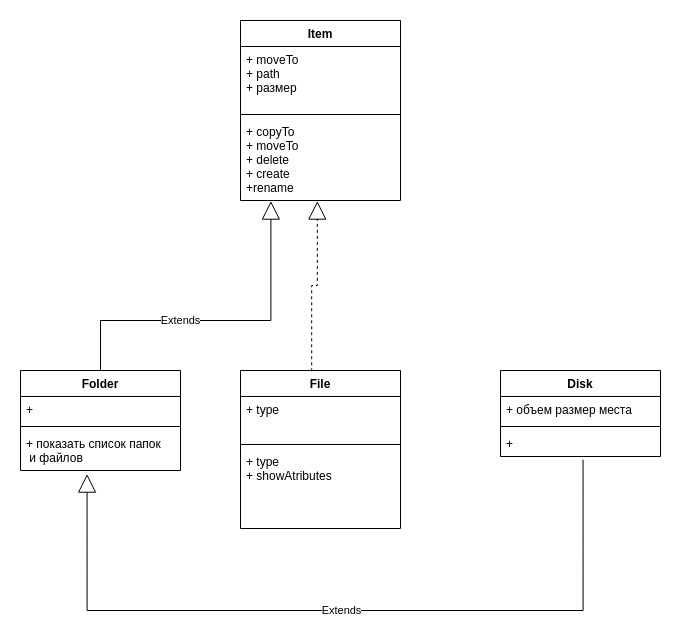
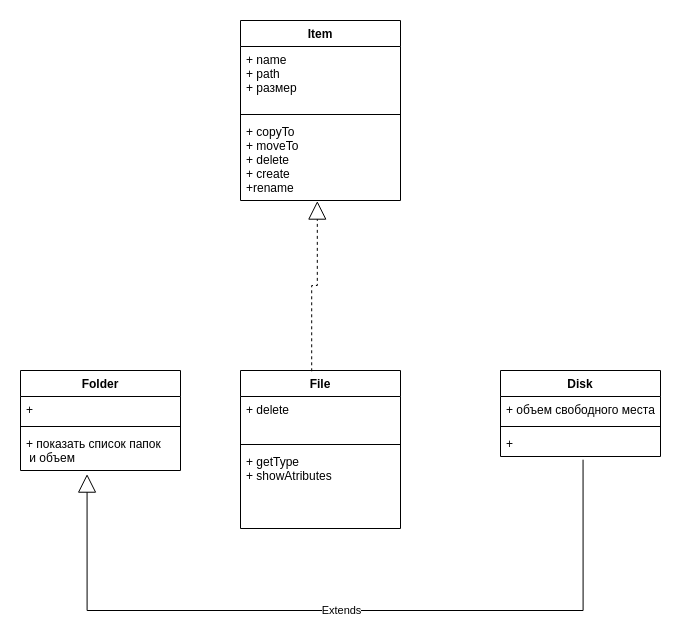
(271, 60) -> (265, 60)
(211, 321) -> none
(265, 410) -> (270, 410)
(569, 410) -> (582, 410)
(99, 444) -> (99, 444)
(265, 462) -> (275, 462)
